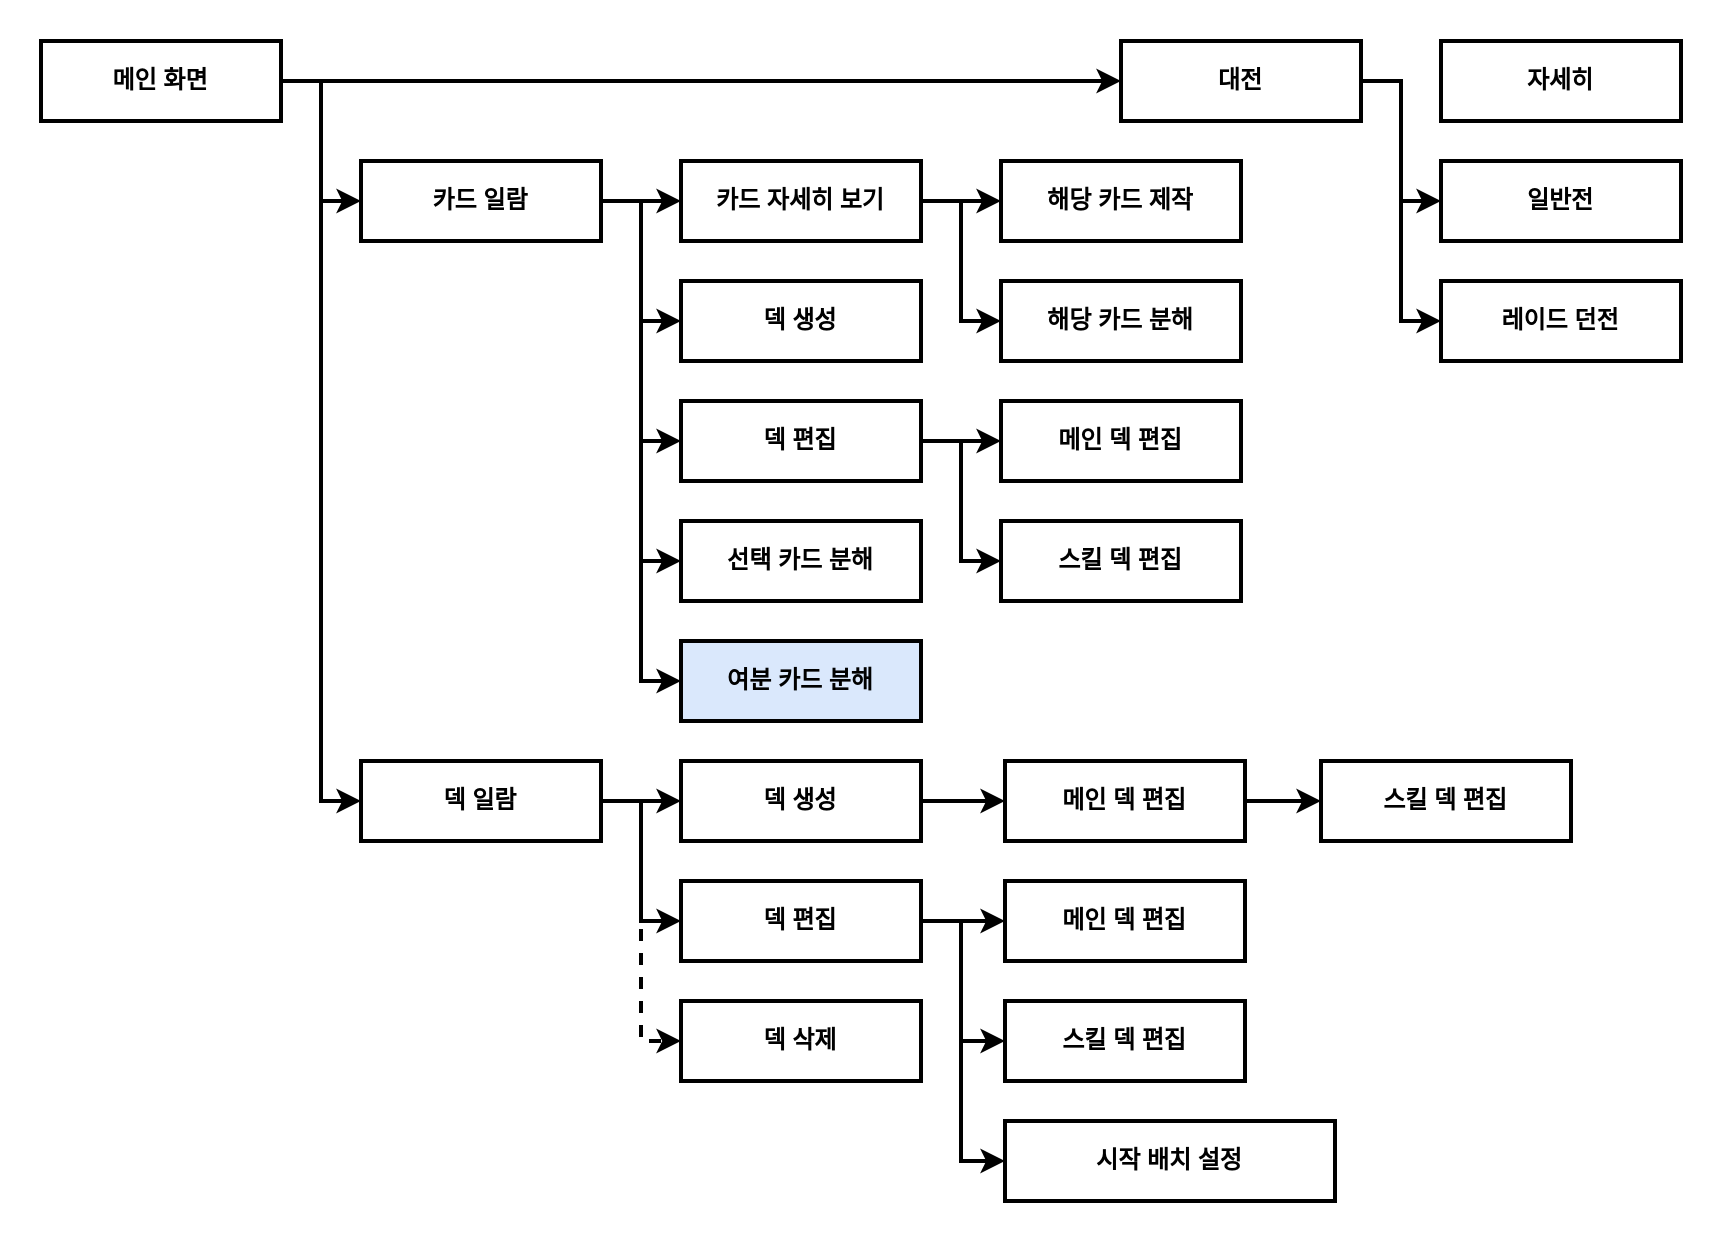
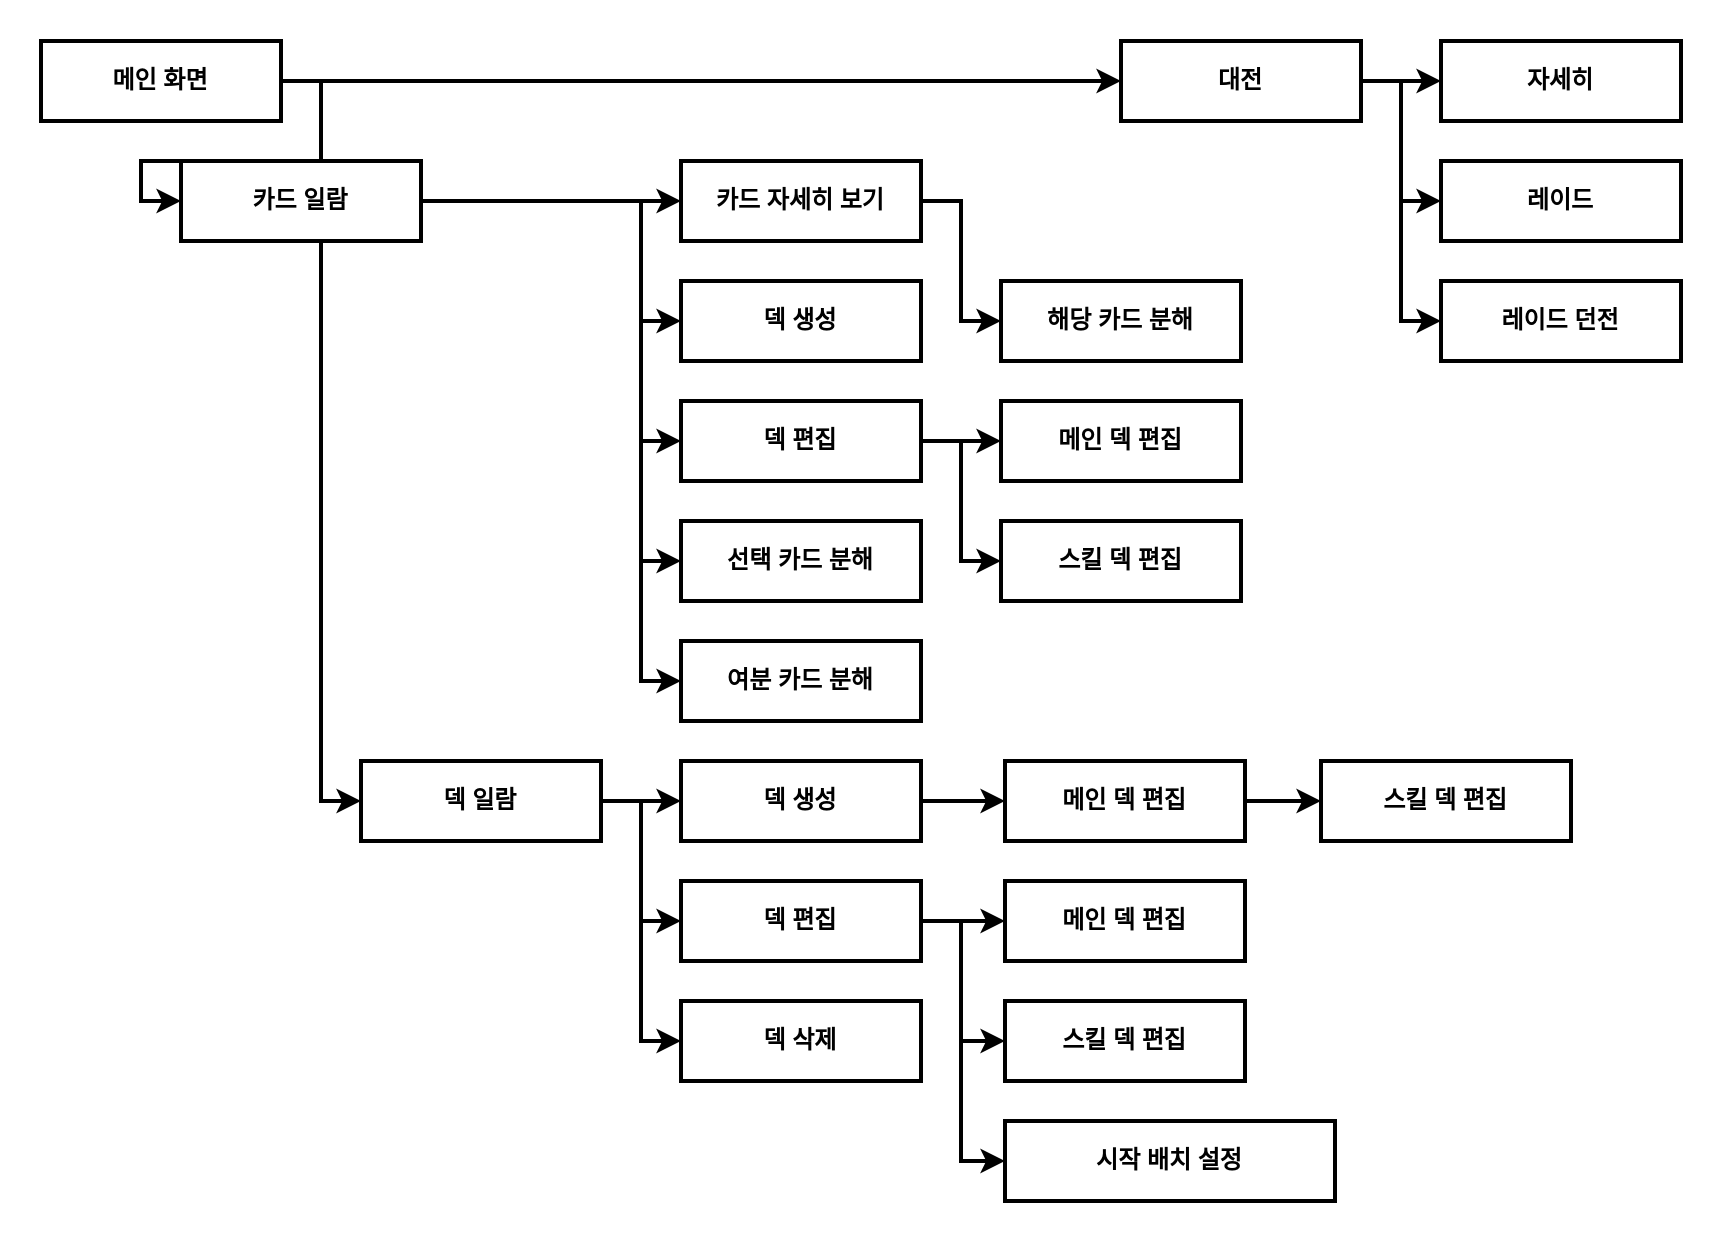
none -> (1414, 81)
(481, 201) -> (301, 201)
(974, 201) -> none
(1121, 201) -> none
(1561, 201) -> (1561, 201)
(801, 681) -> (801, 681)
(641, 946) -> (641, 946)
